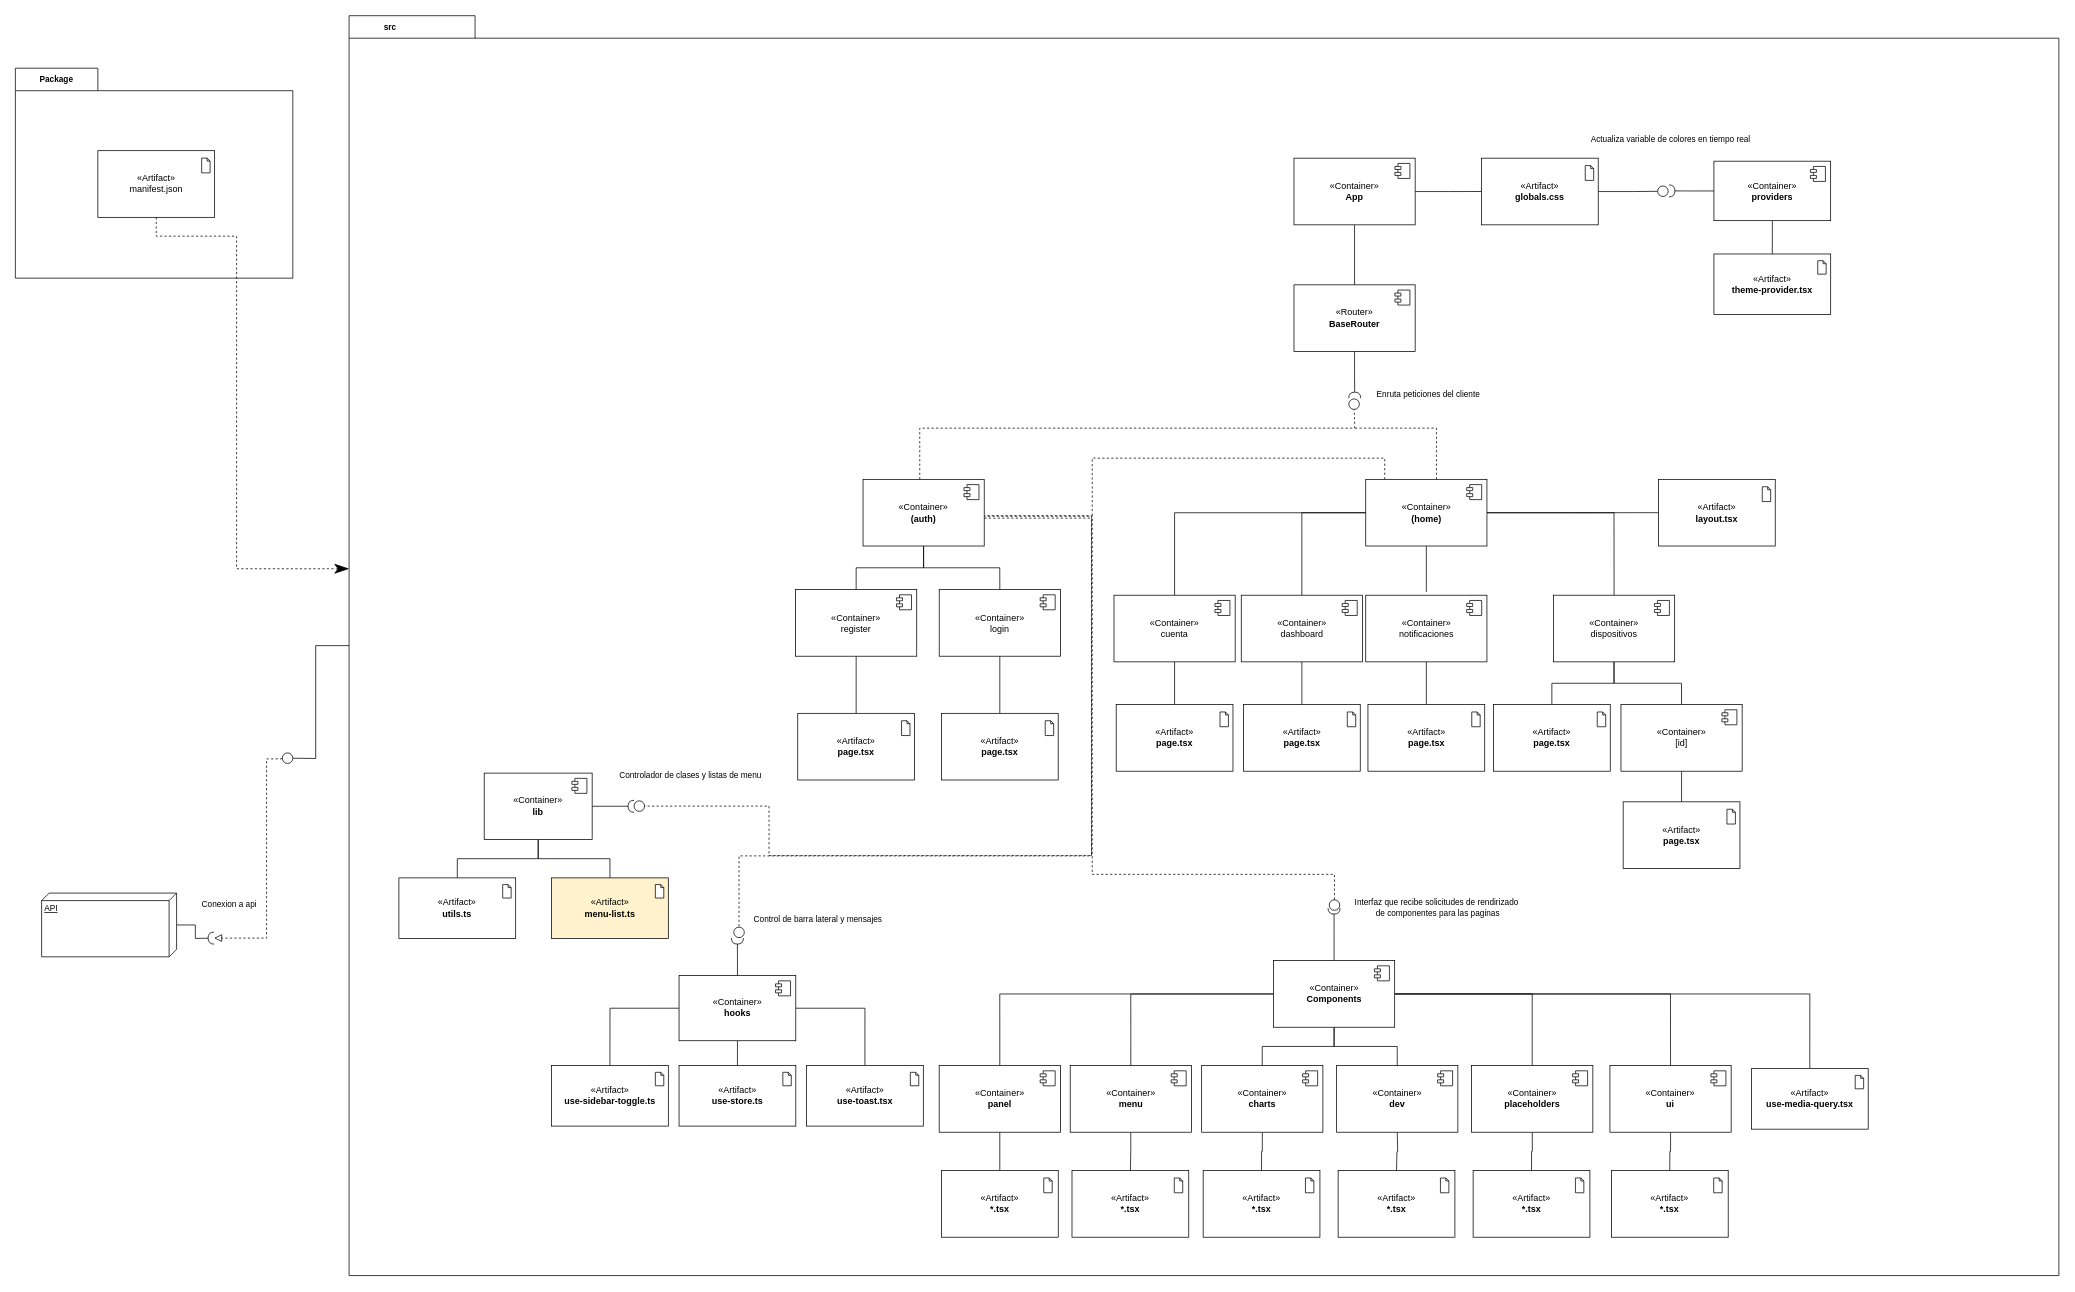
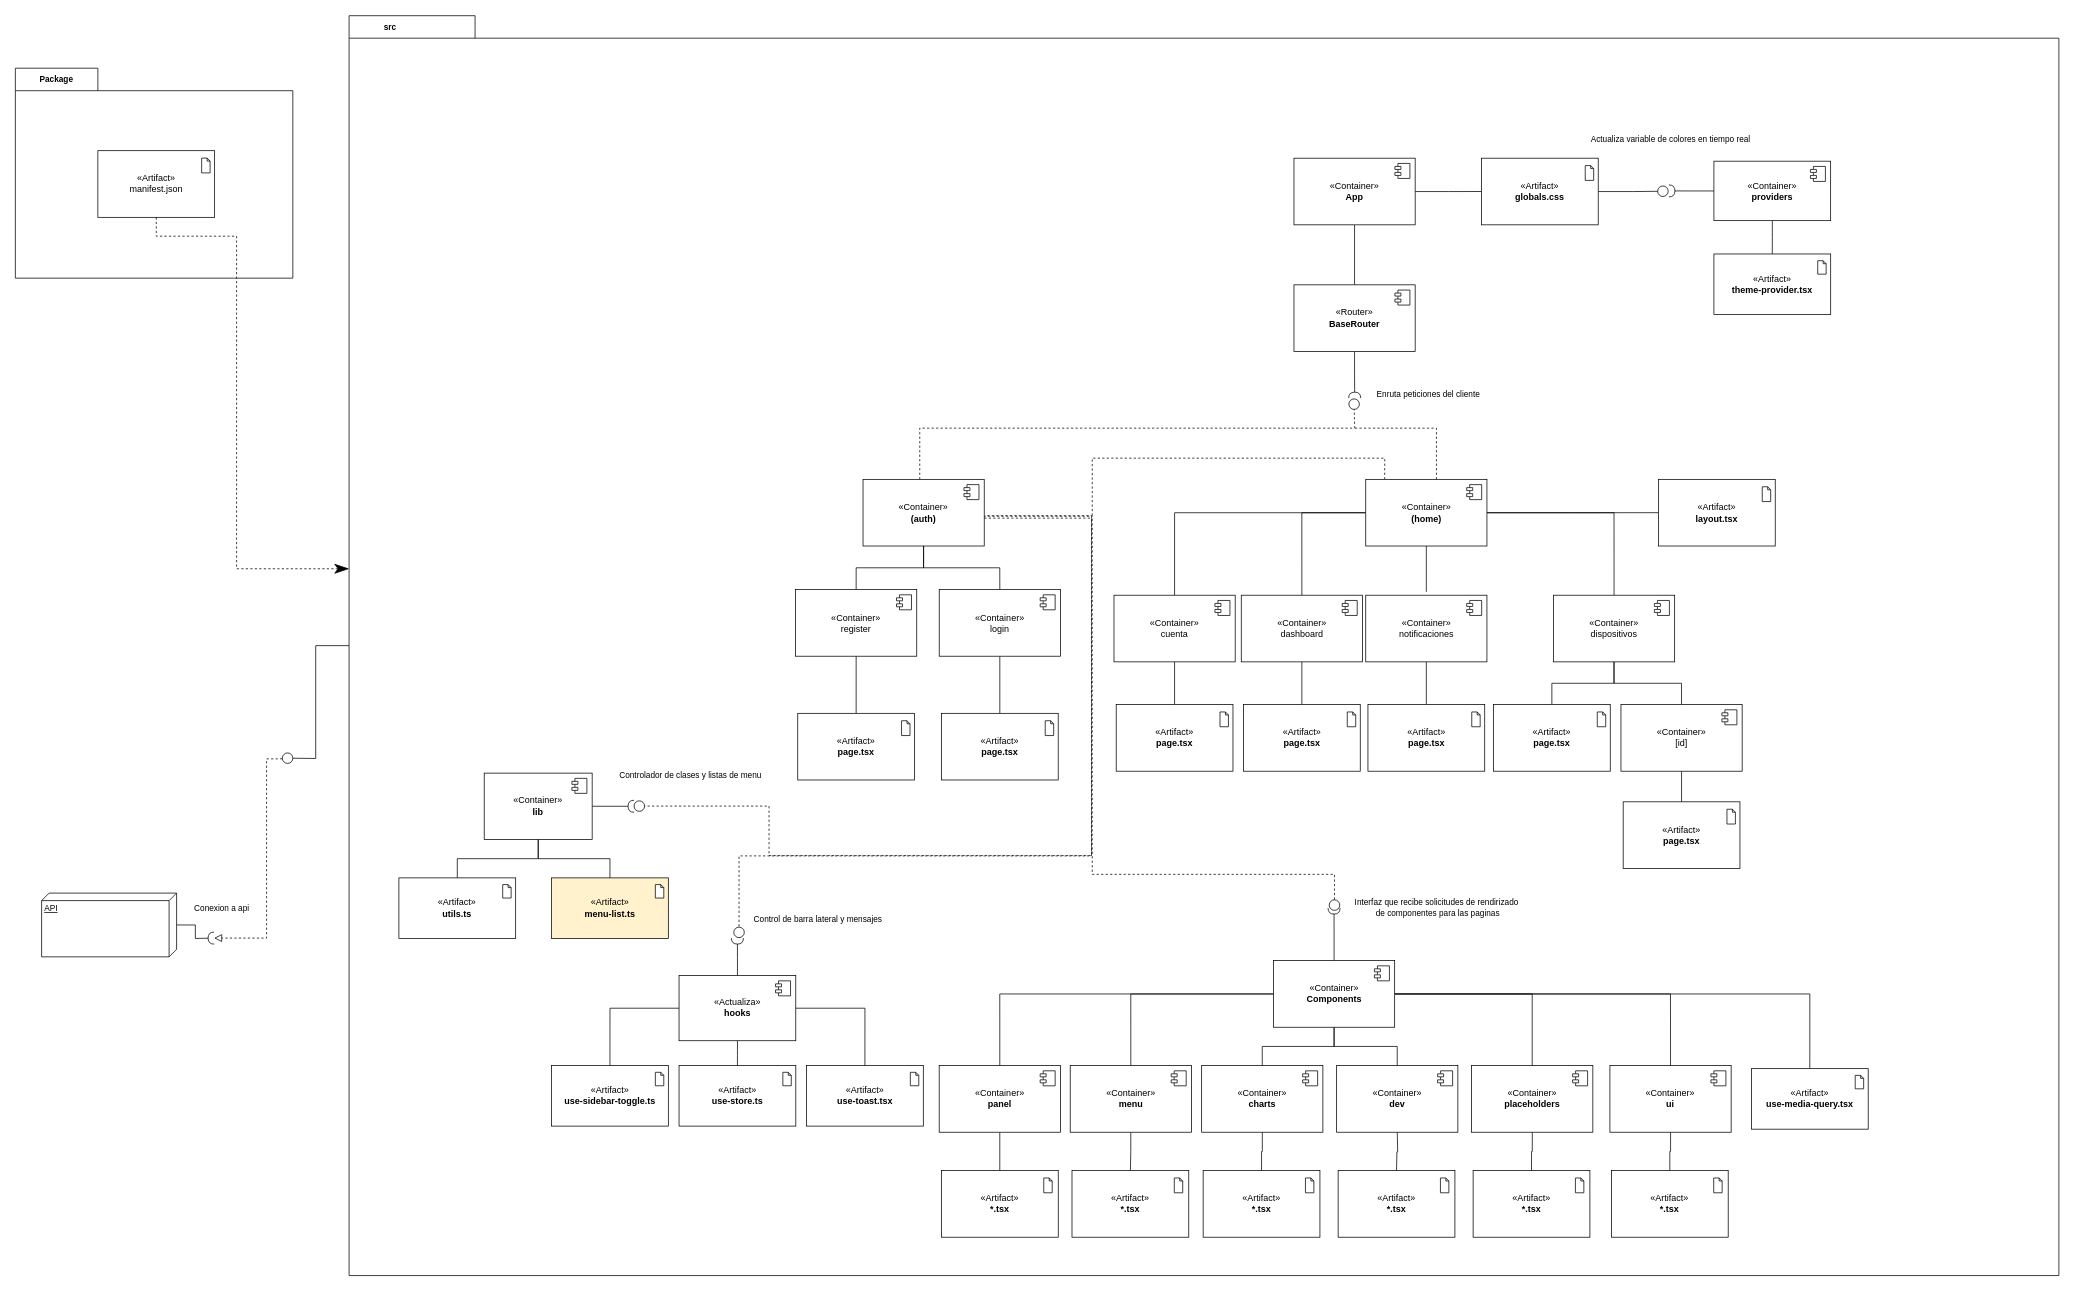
(229, 904) -> (222, 908)
(738, 1008) -> (738, 1008)
